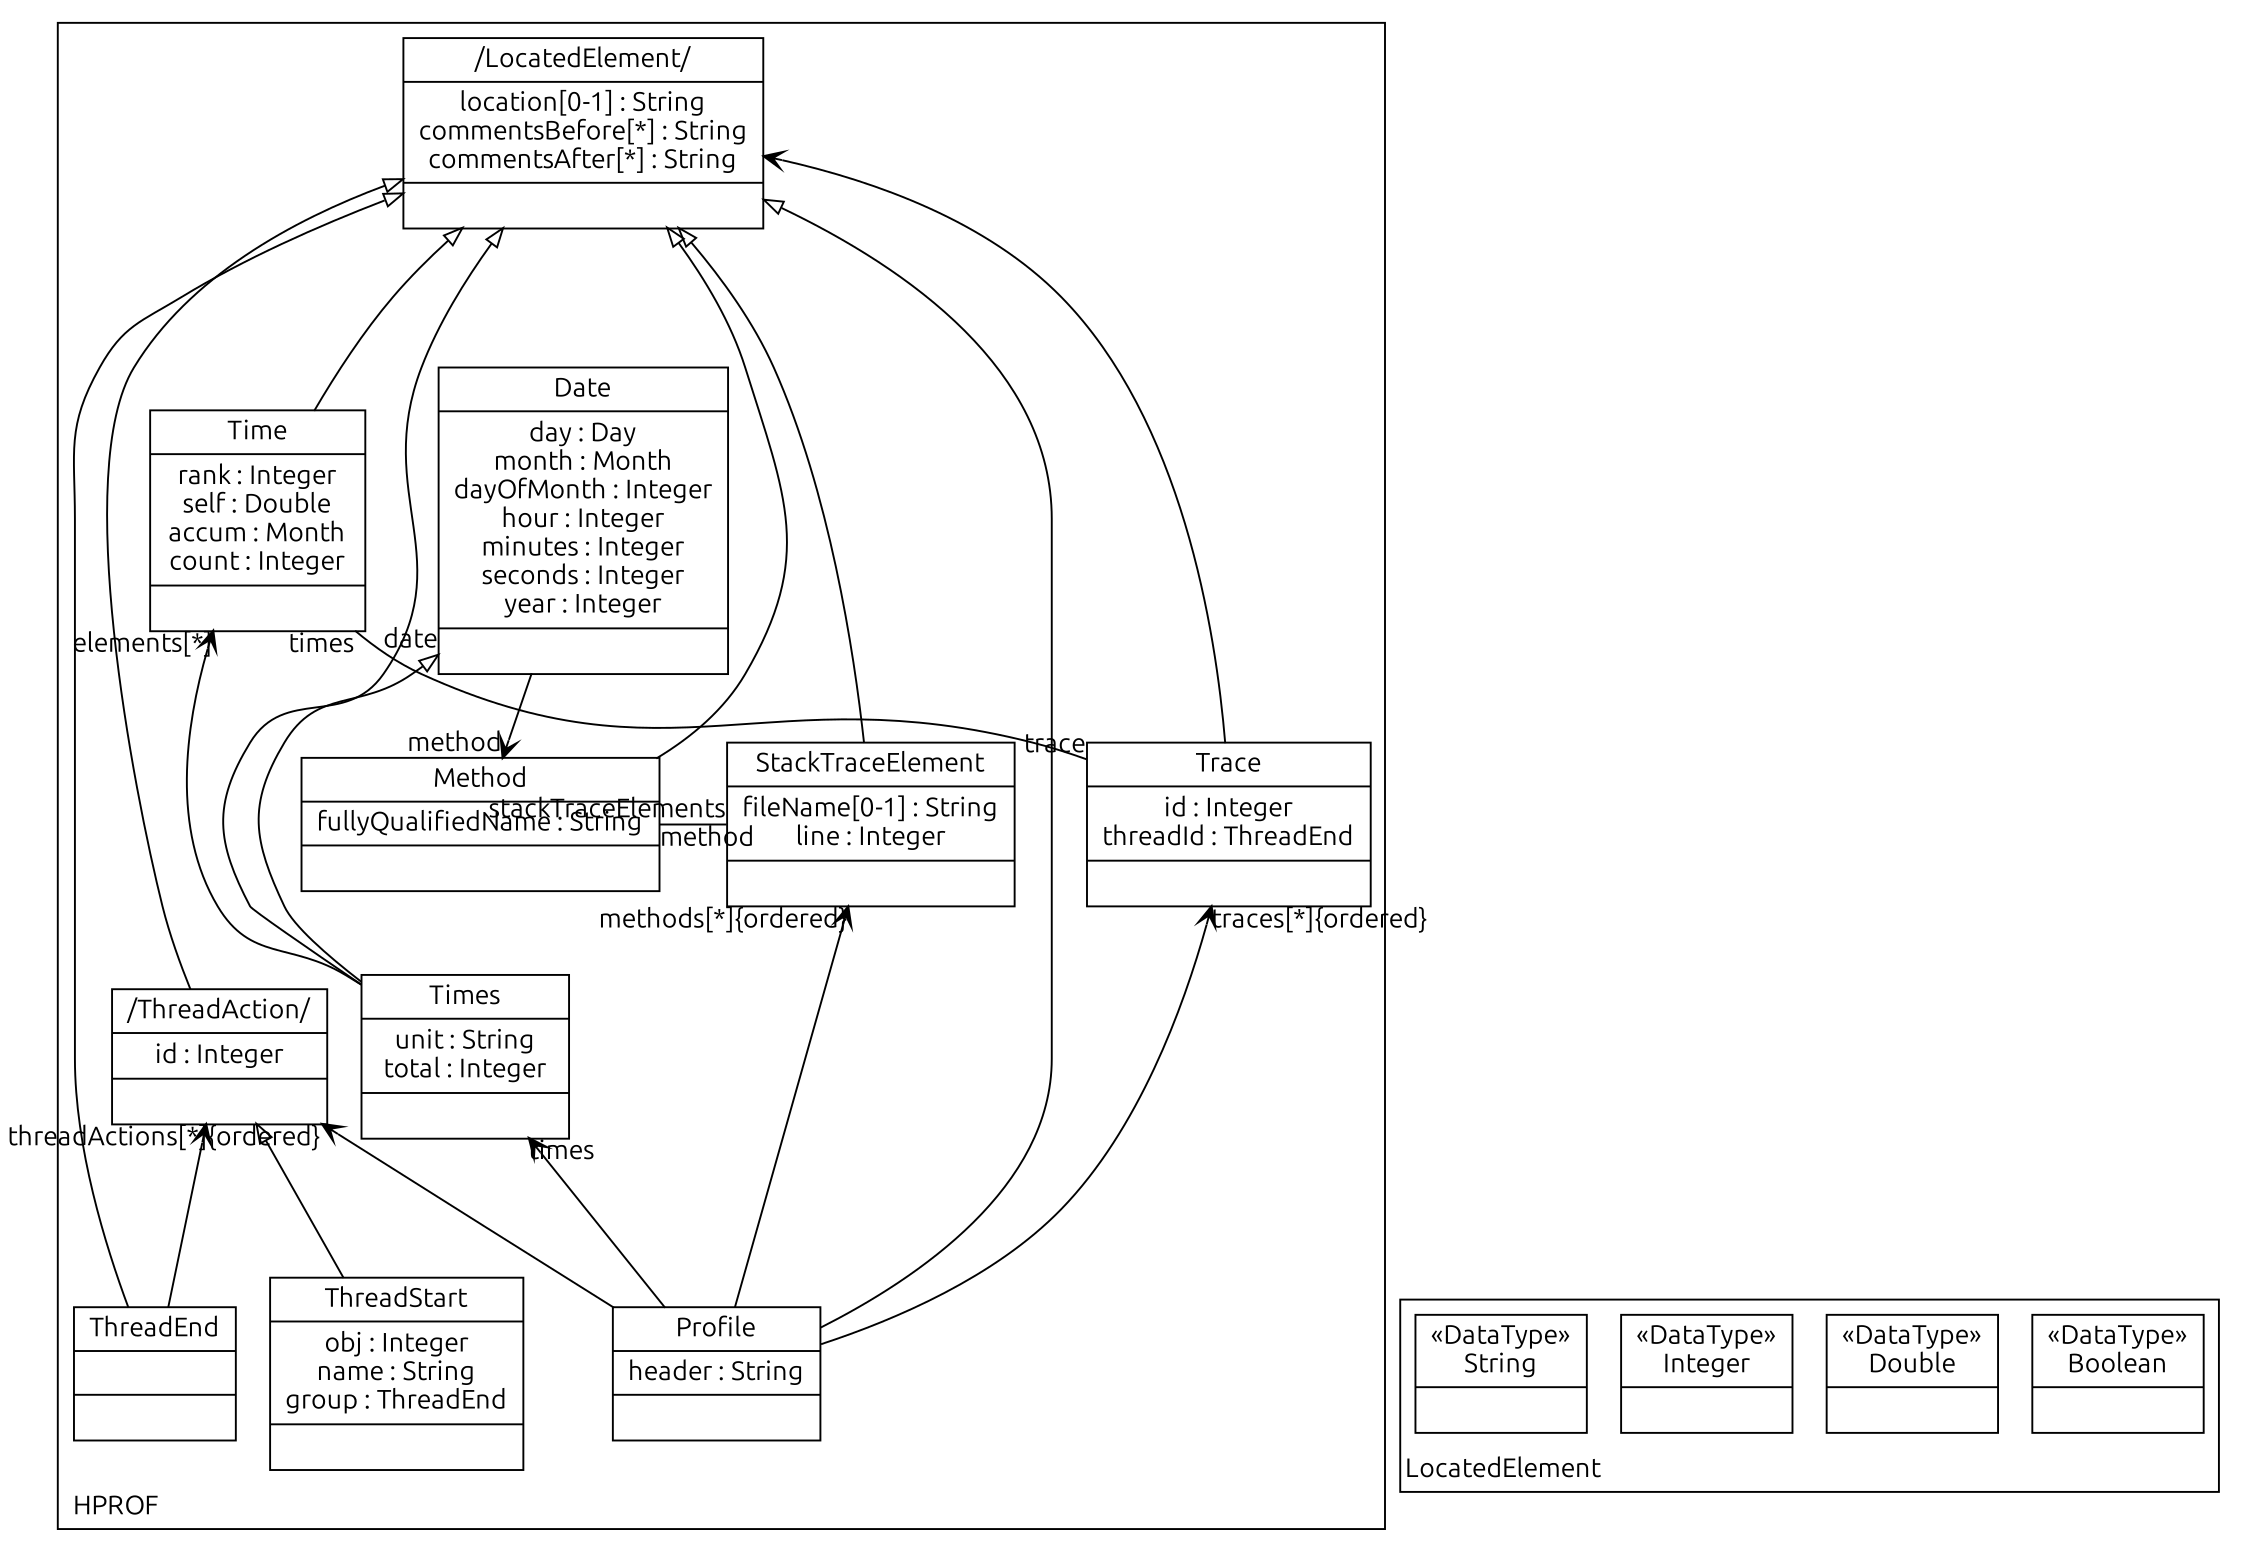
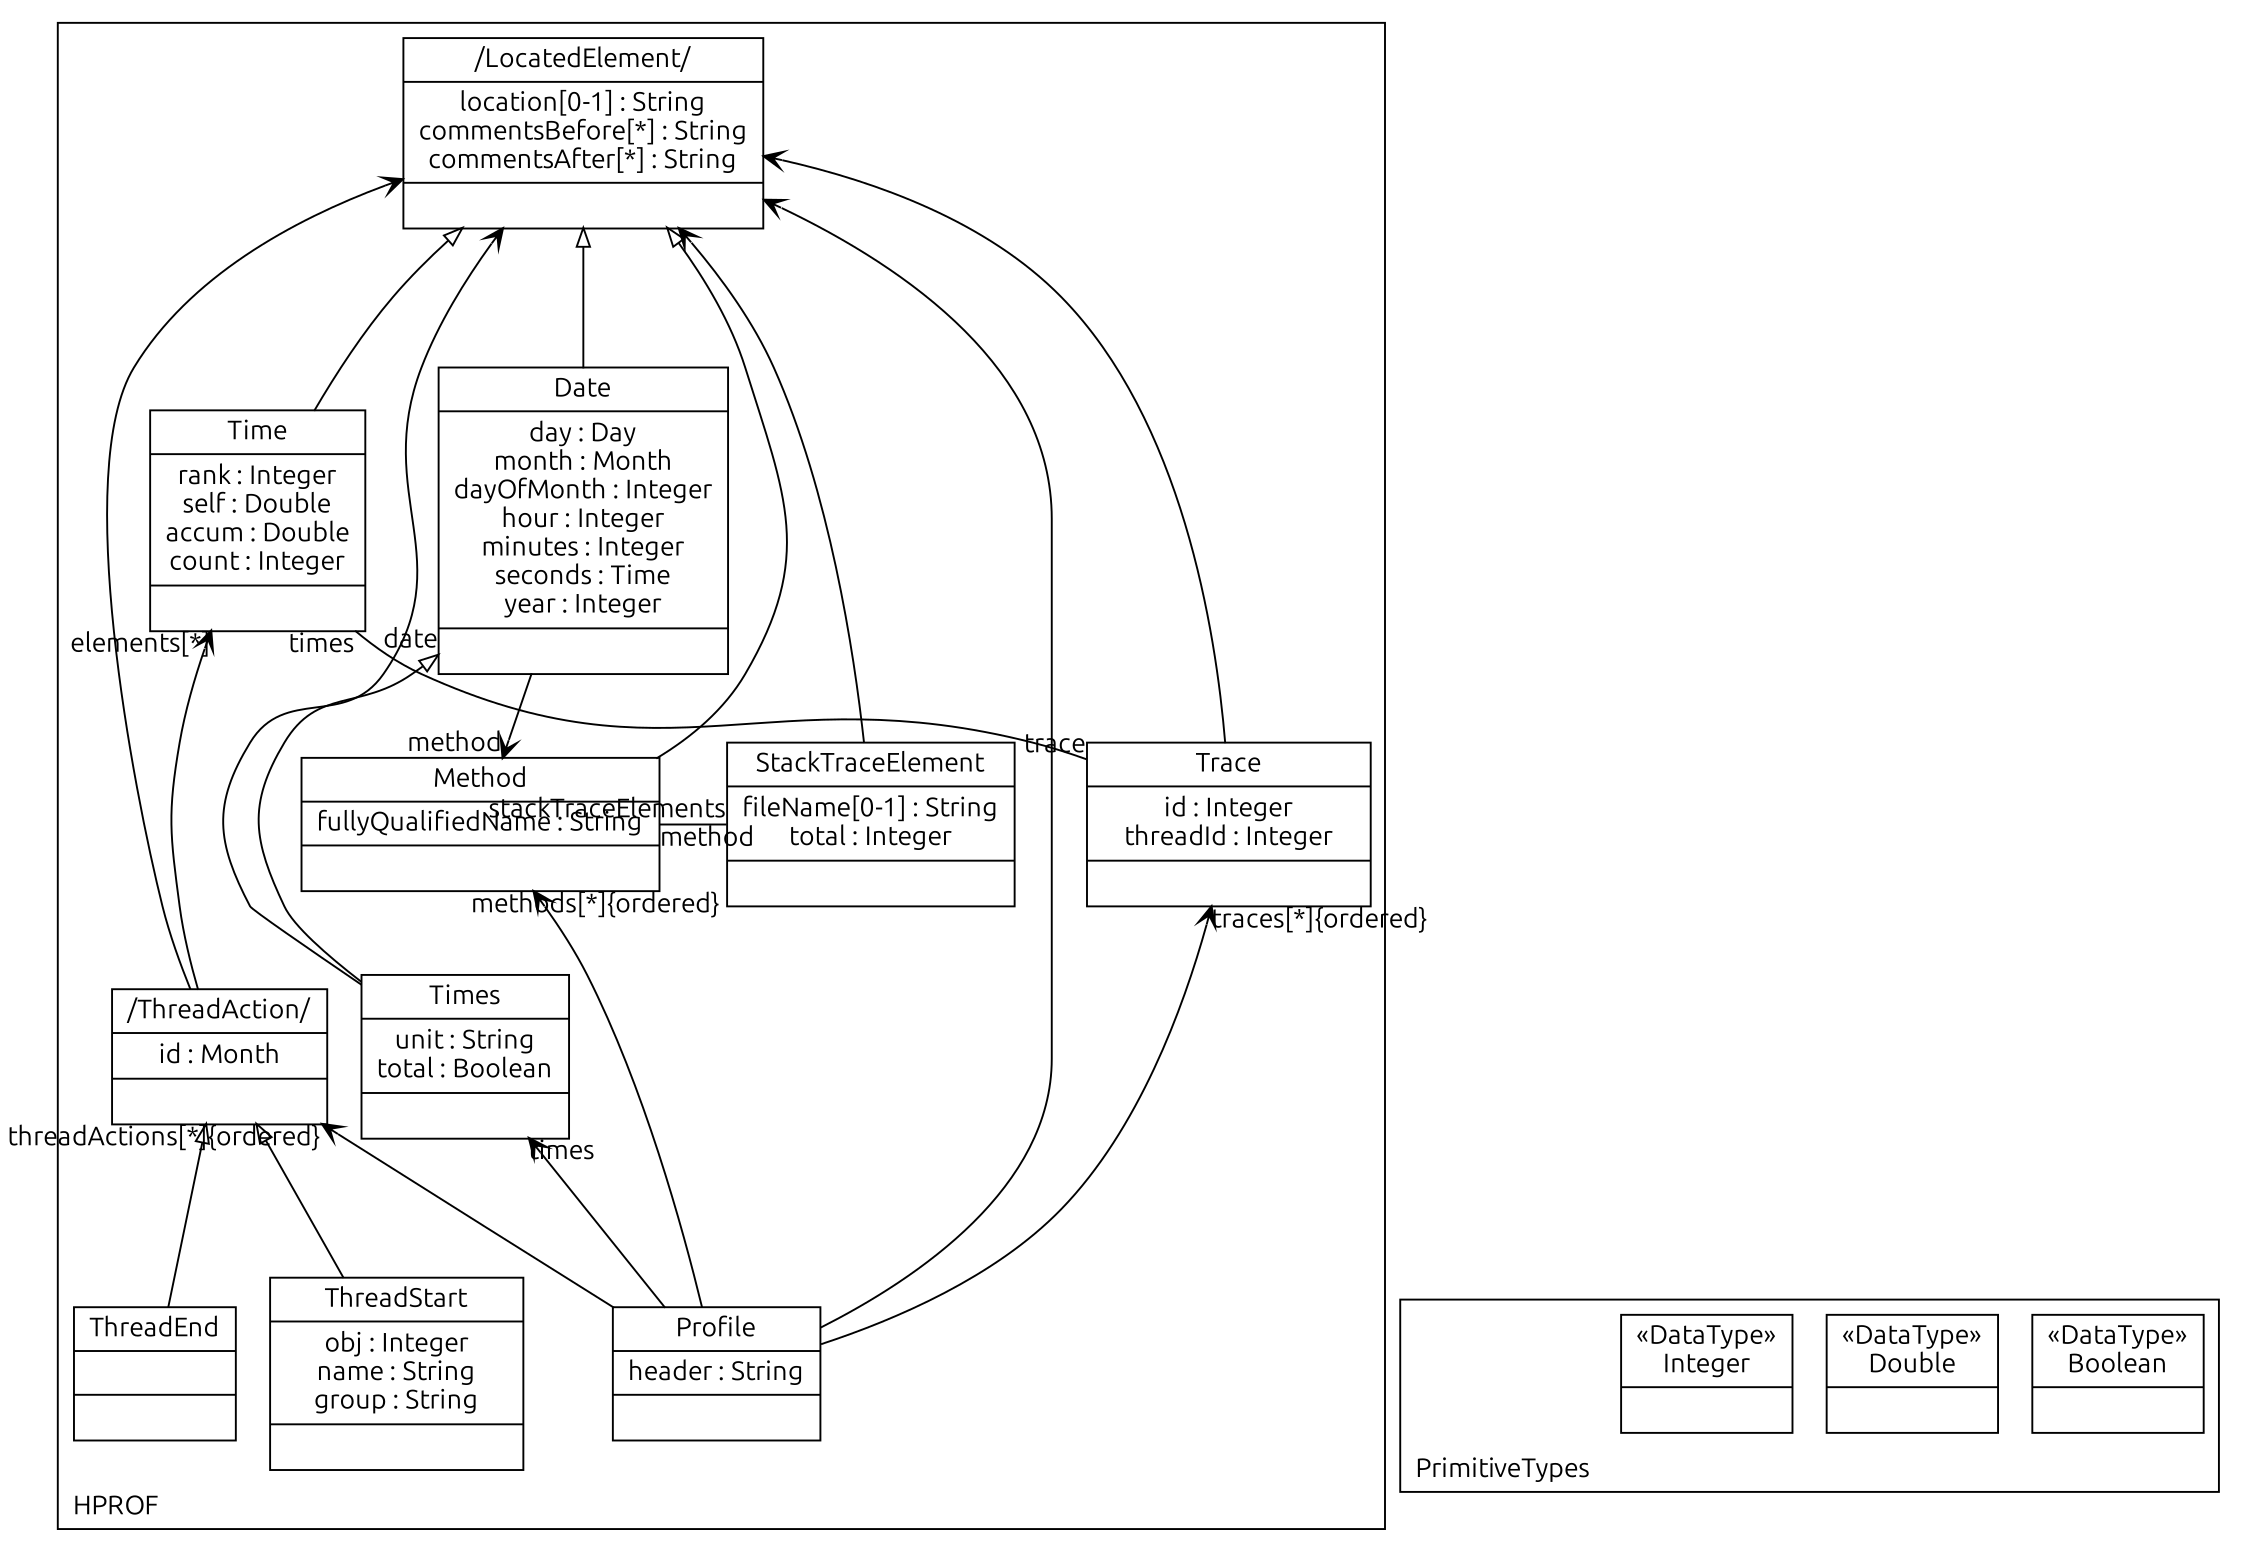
(814, 479) -> (814, 479)
(108, 523) -> (108, 523)
(258, 533) -> (258, 533)
(583, 576) -> (583, 576)
(75, 671) -> (583, 308)
(381, 677) -> (381, 677)
(1052, 792) -> (1052, 792)
(871, 837) -> (871, 837)
(1229, 837) -> (1229, 837)
(199, 862) -> (172, 819)
(220, 1055) -> (220, 1055)
(465, 1069) -> (465, 1069)
(789, 1116) -> (640, 1100)
(185, 1225) -> (185, 1225)
(1501, 1374) -> none
(397, 1401) -> (397, 1401)
(1503, 1470) -> (1503, 1470)
